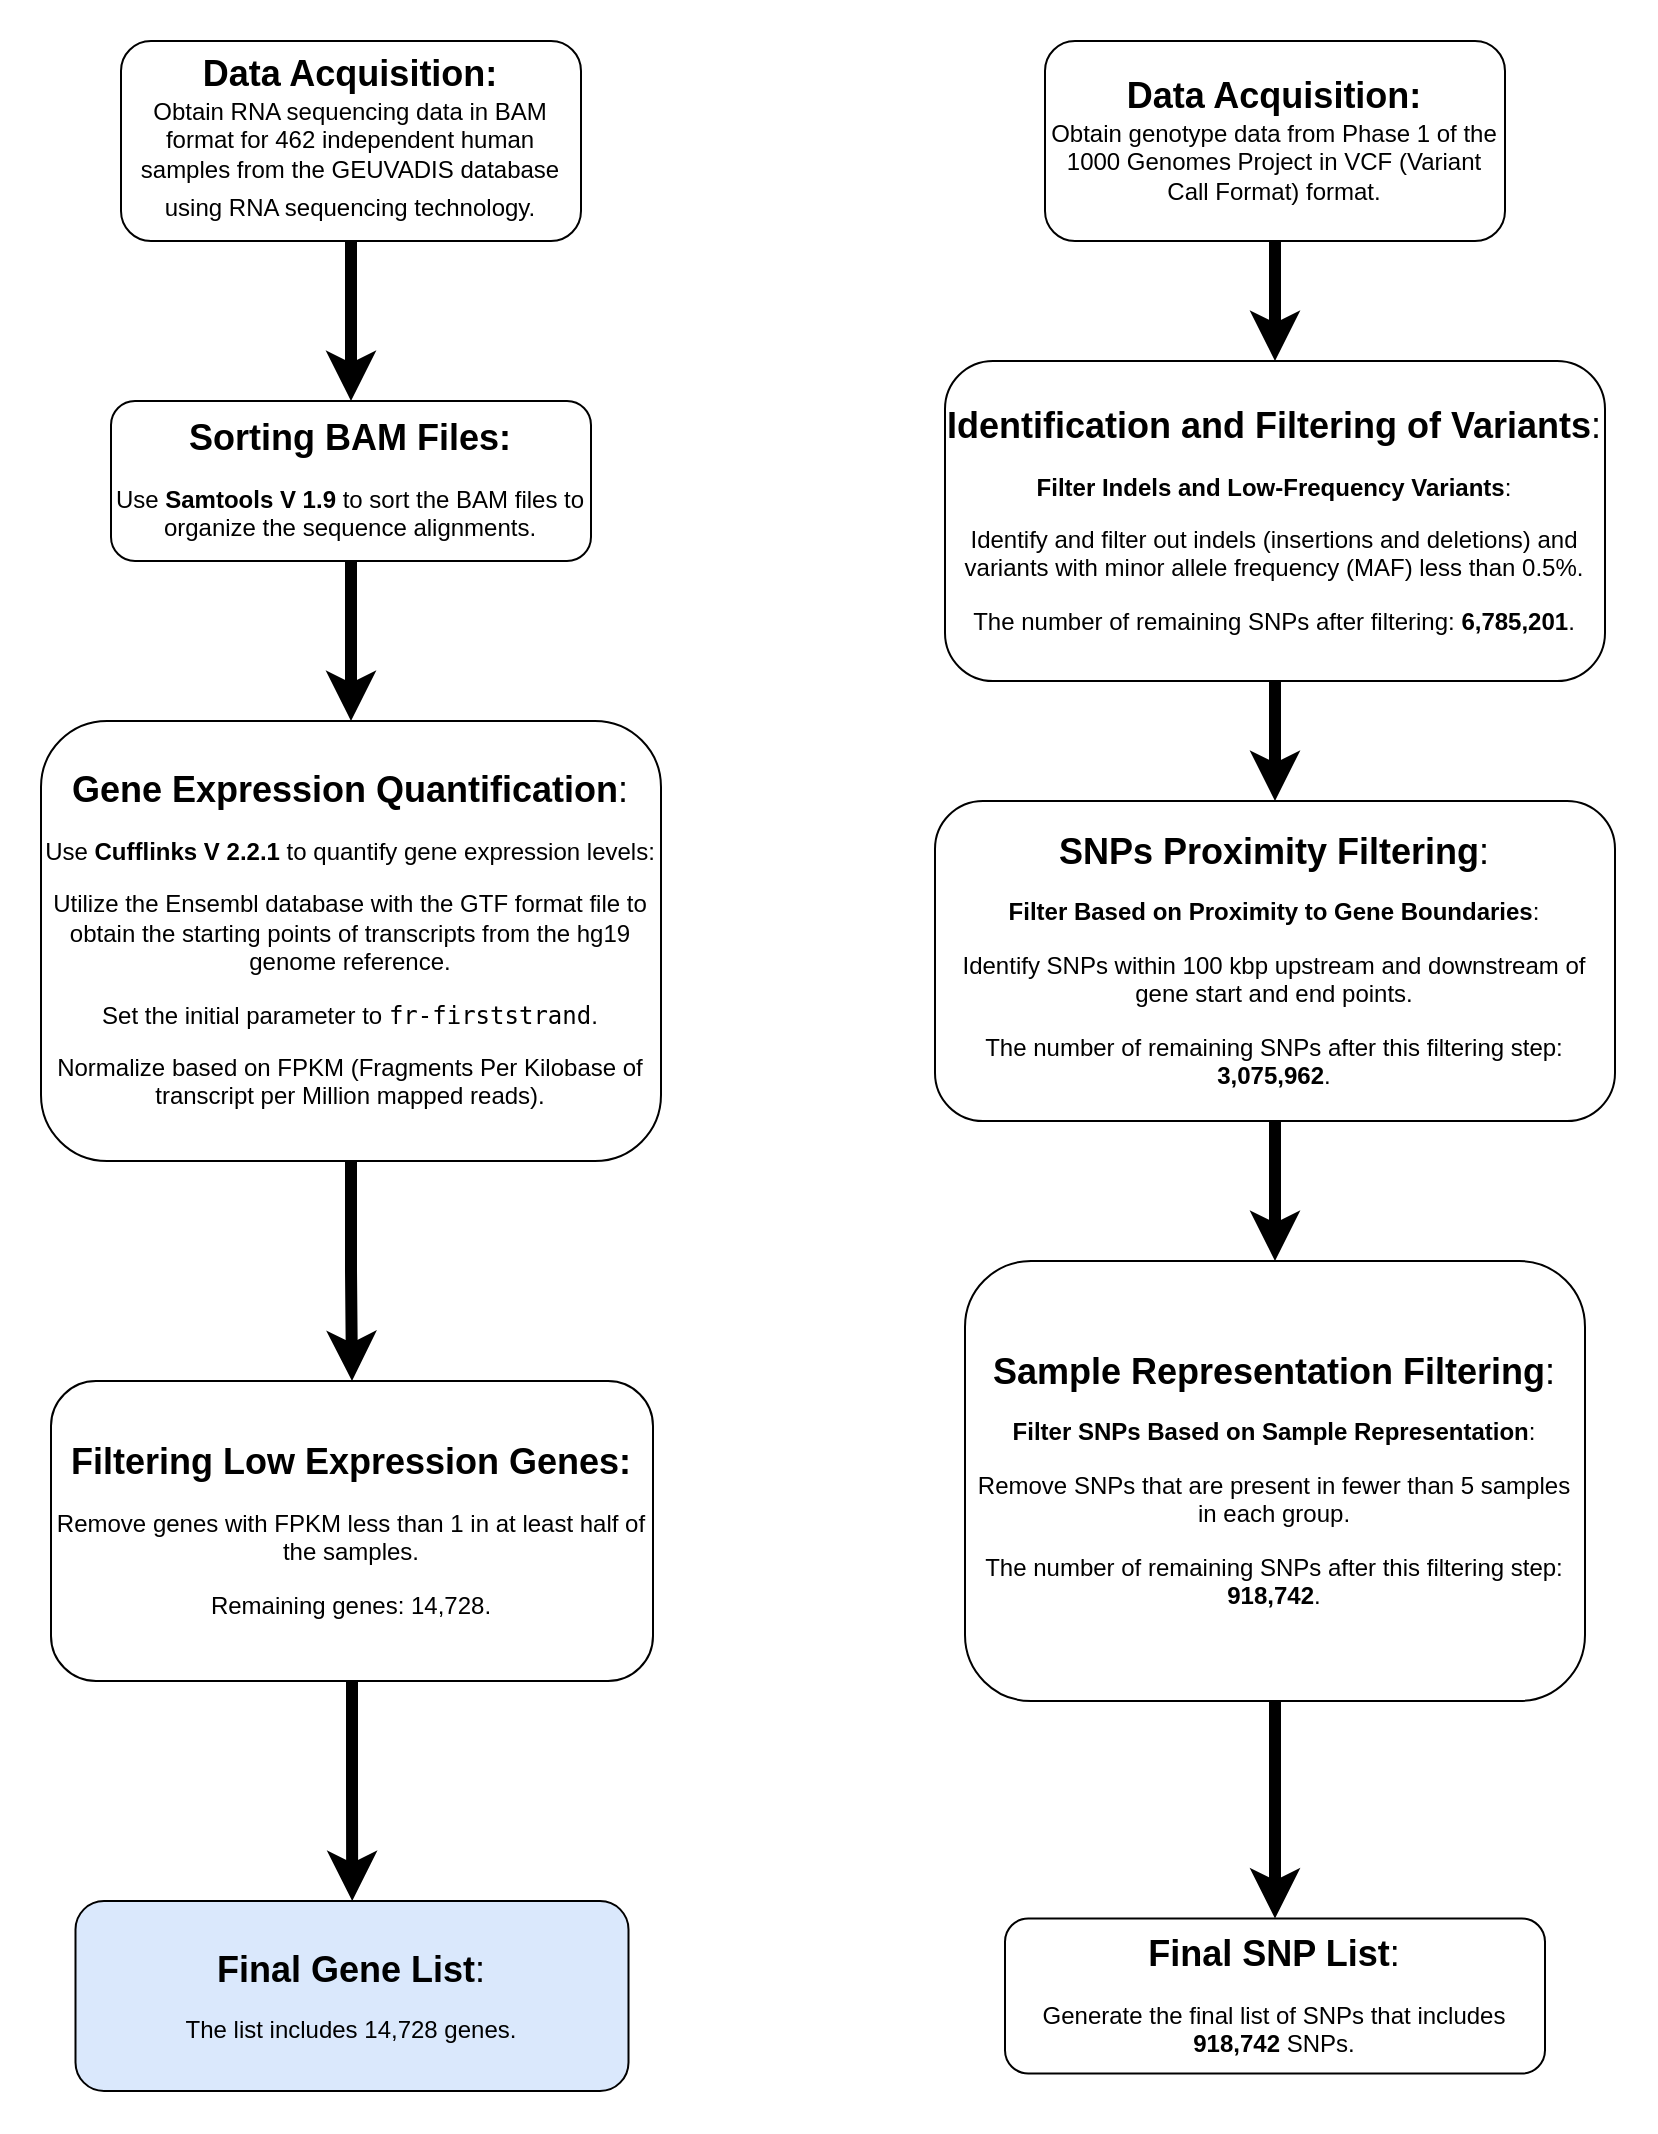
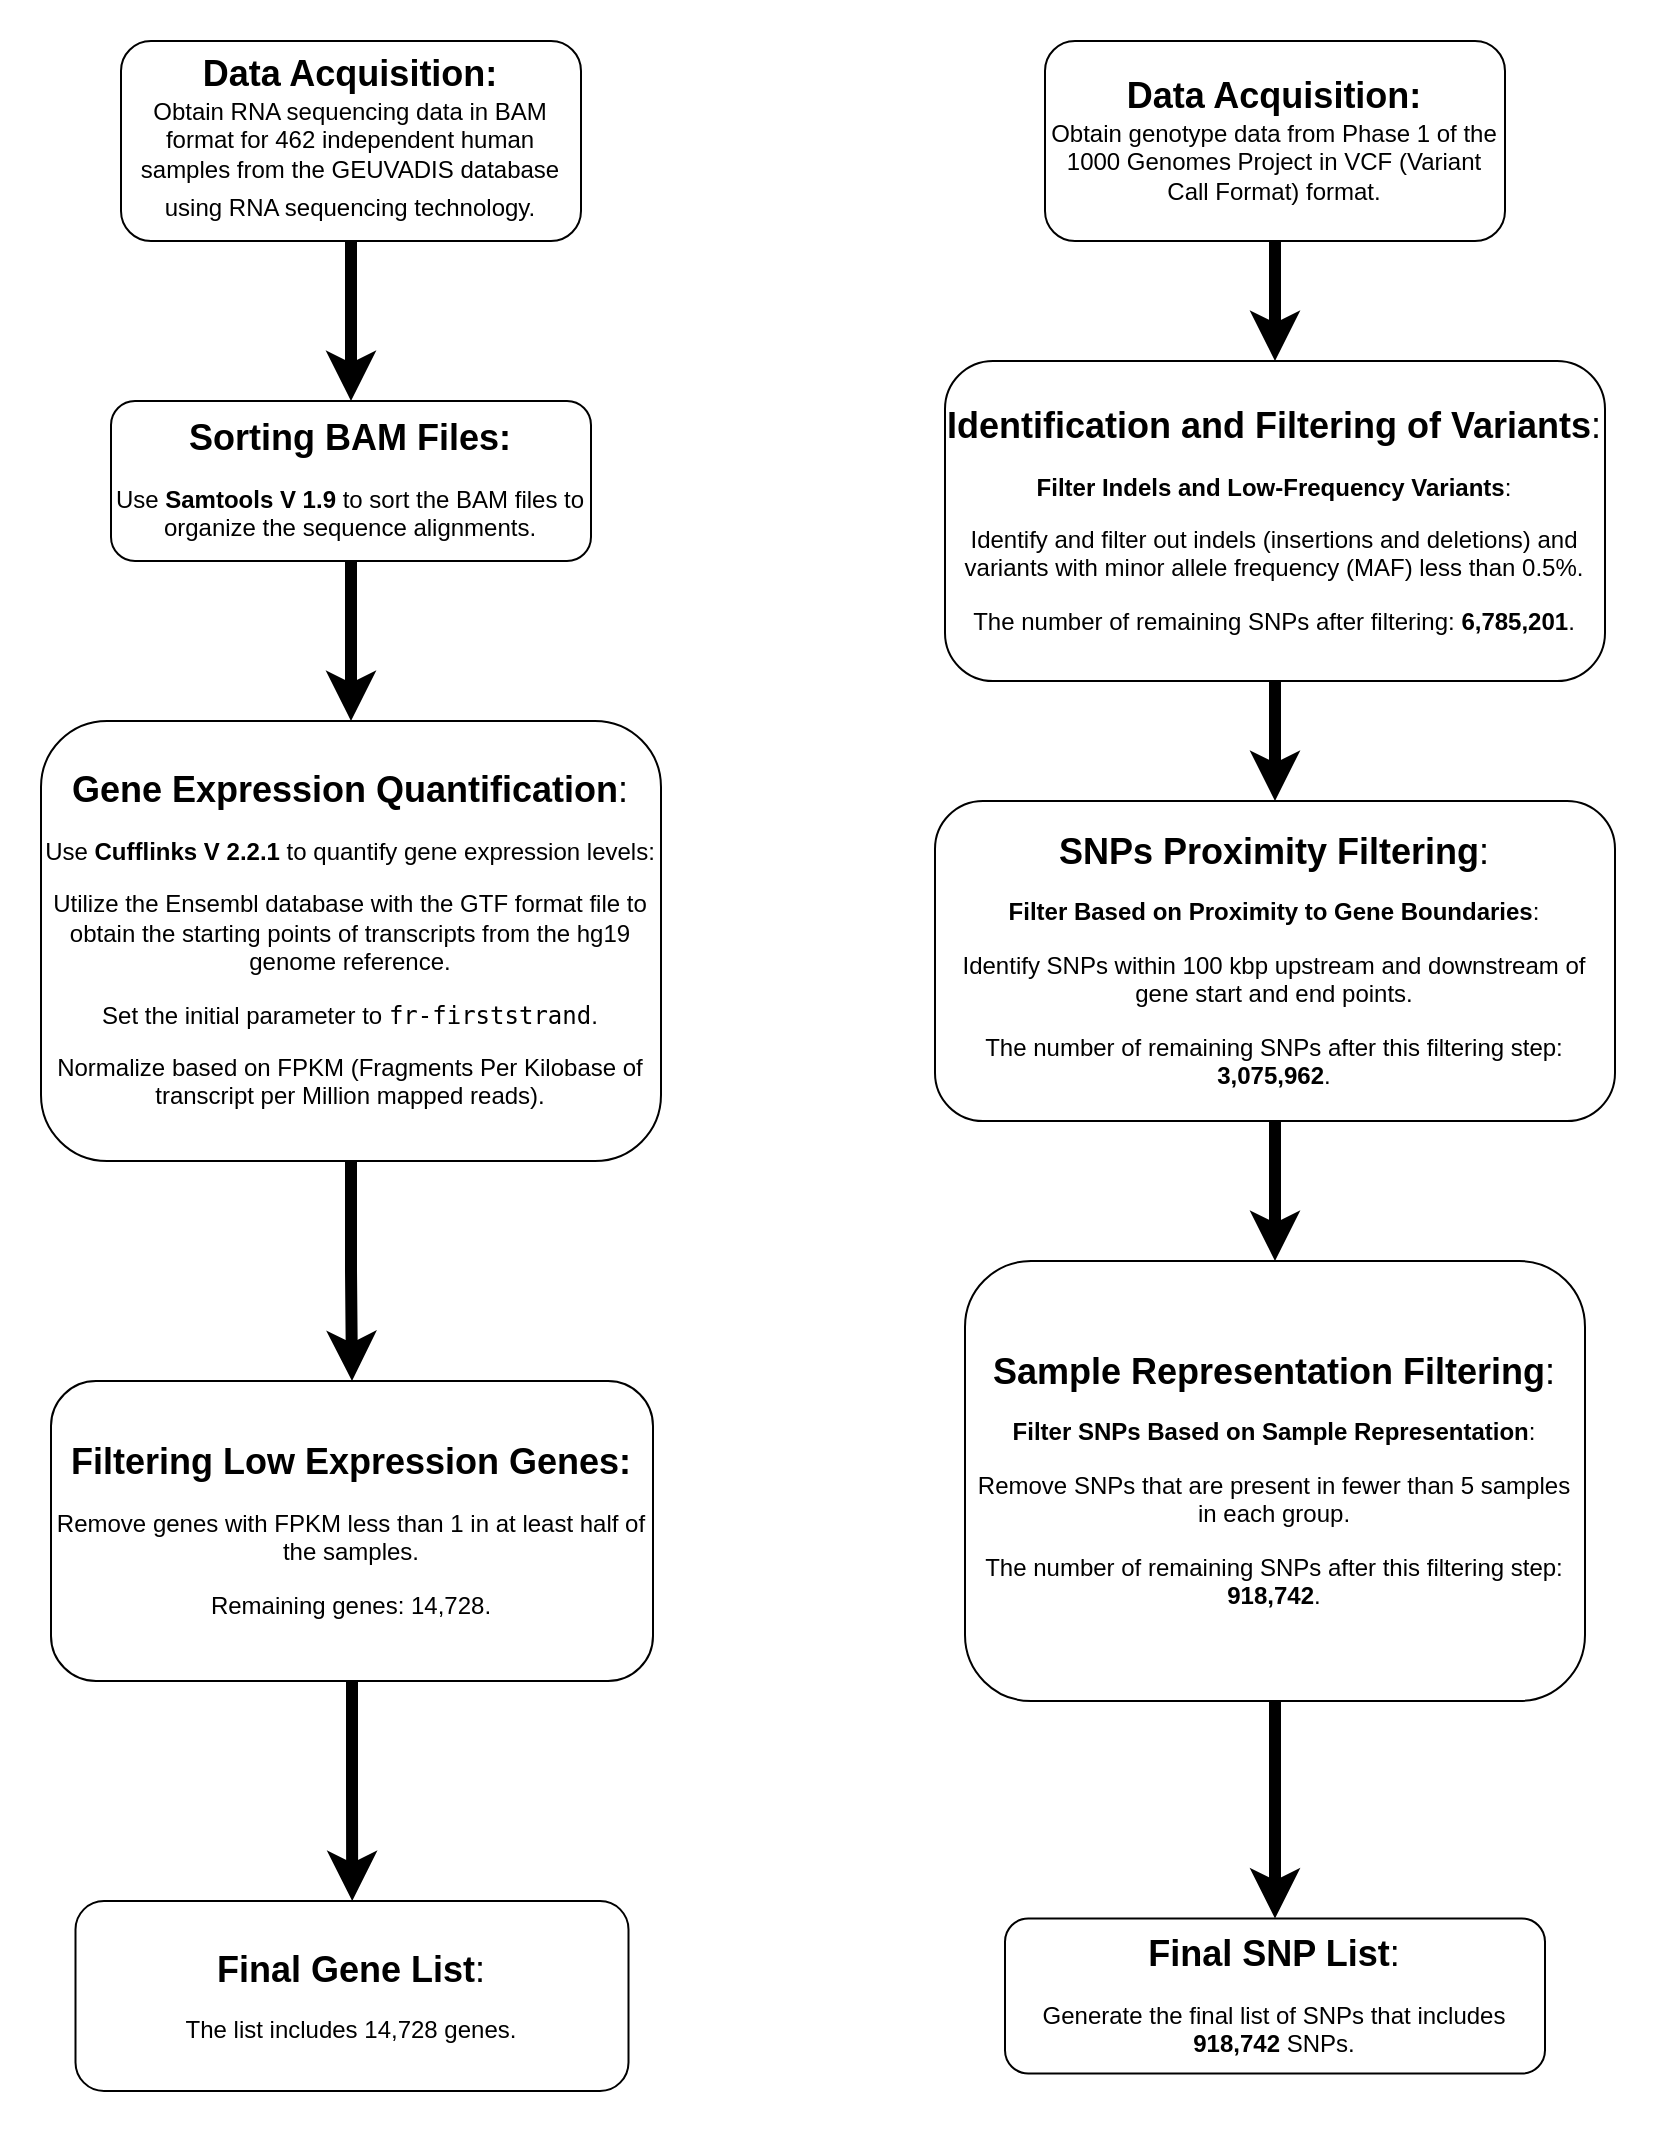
(352, 1996) -> (352, 1996)
